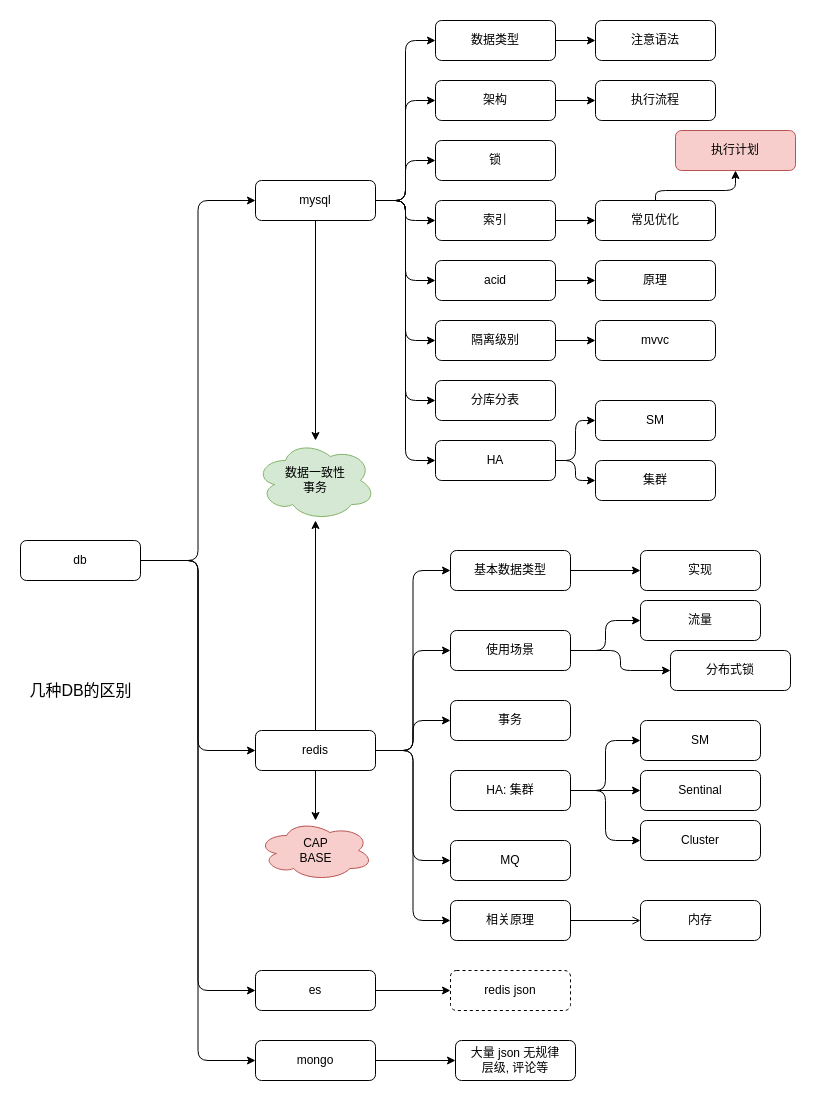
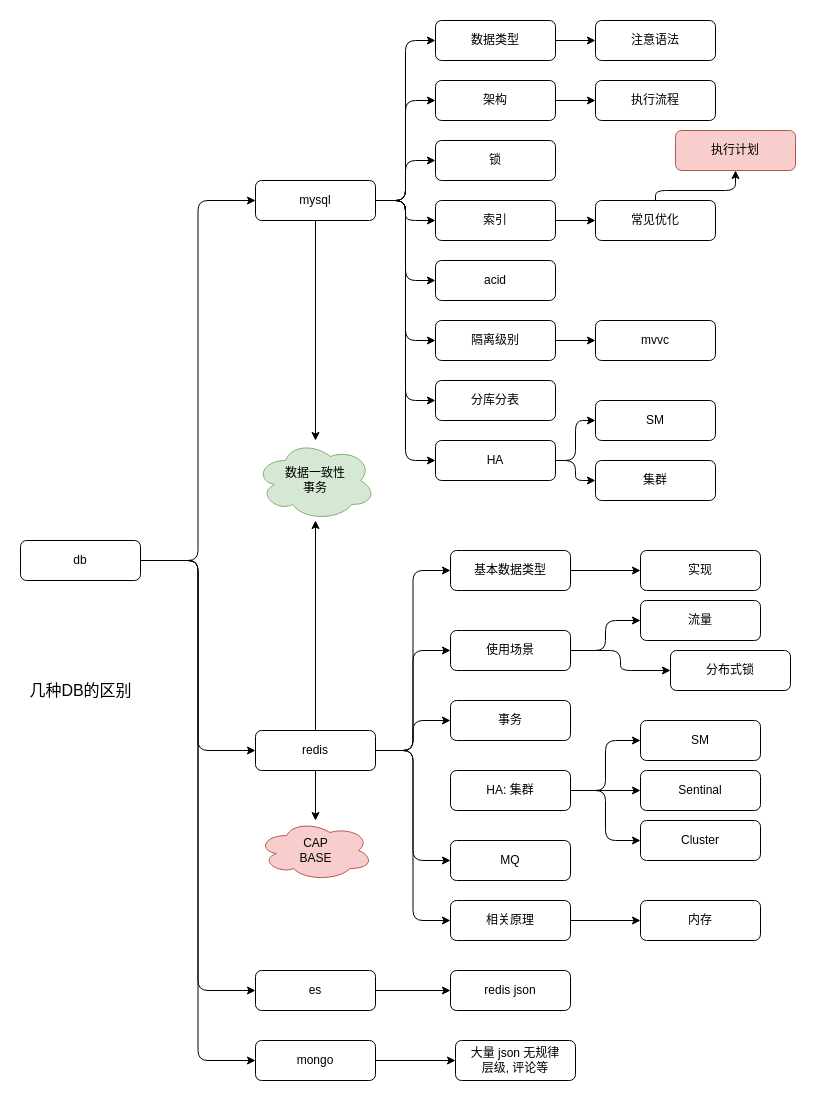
(572, 281) -> none
(656, 281) -> none
(634, 921) -> (632, 921)
(511, 991) -> (511, 991)
